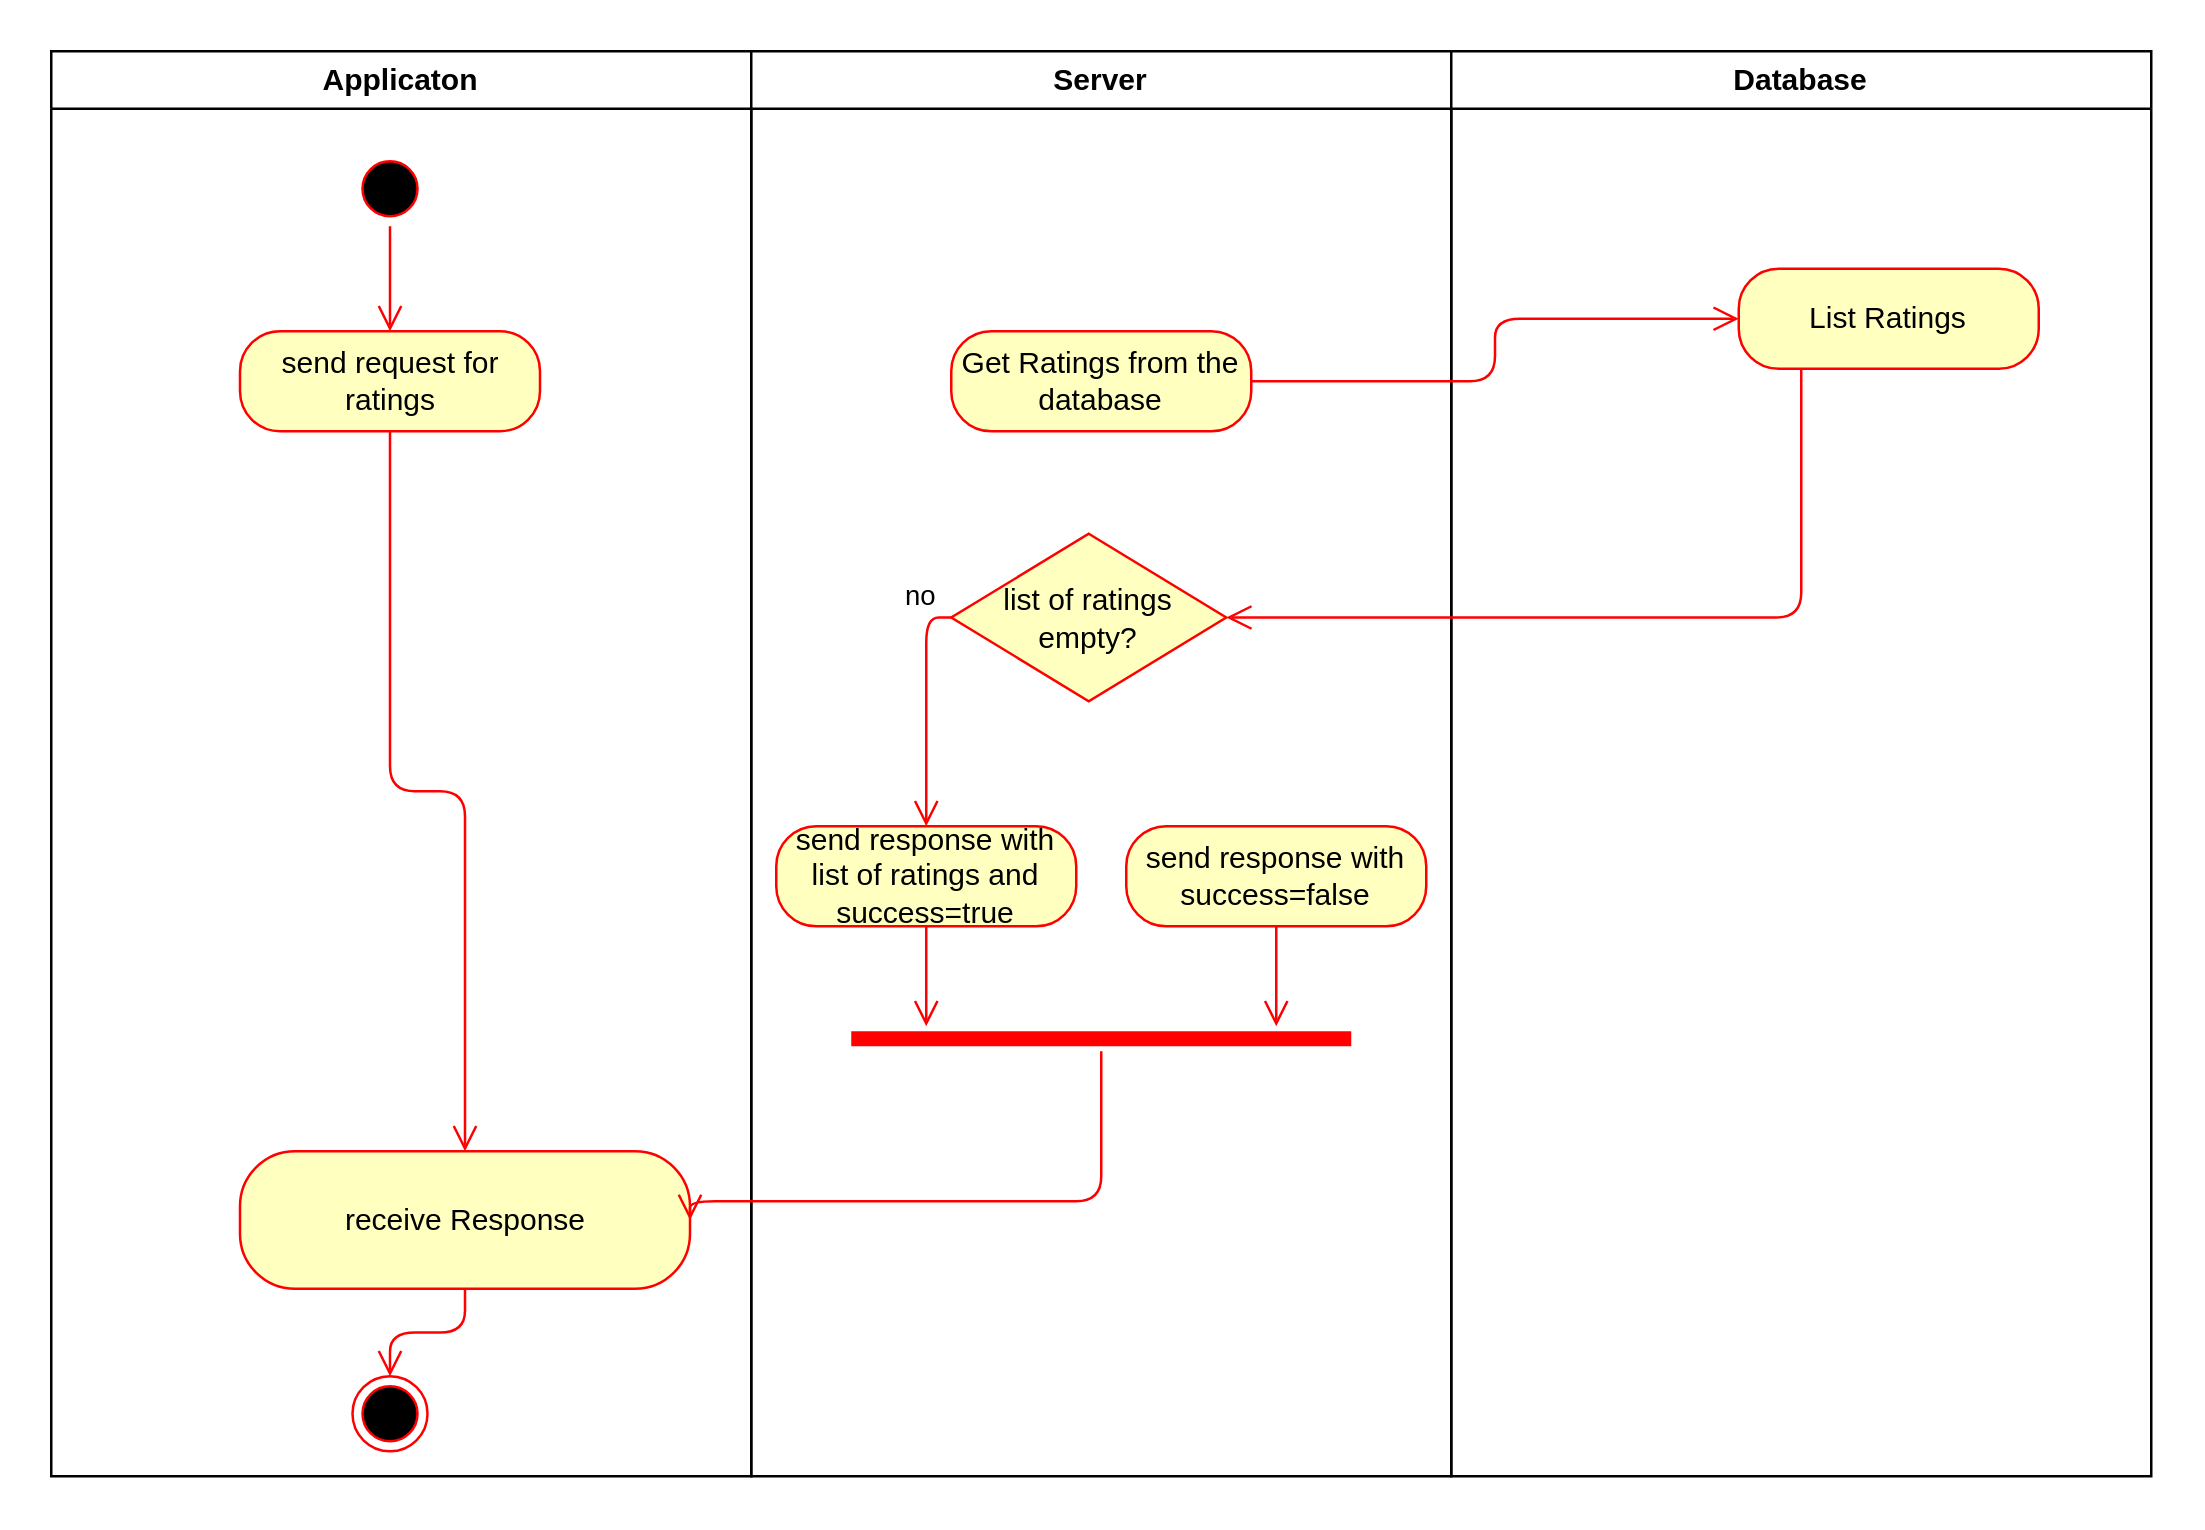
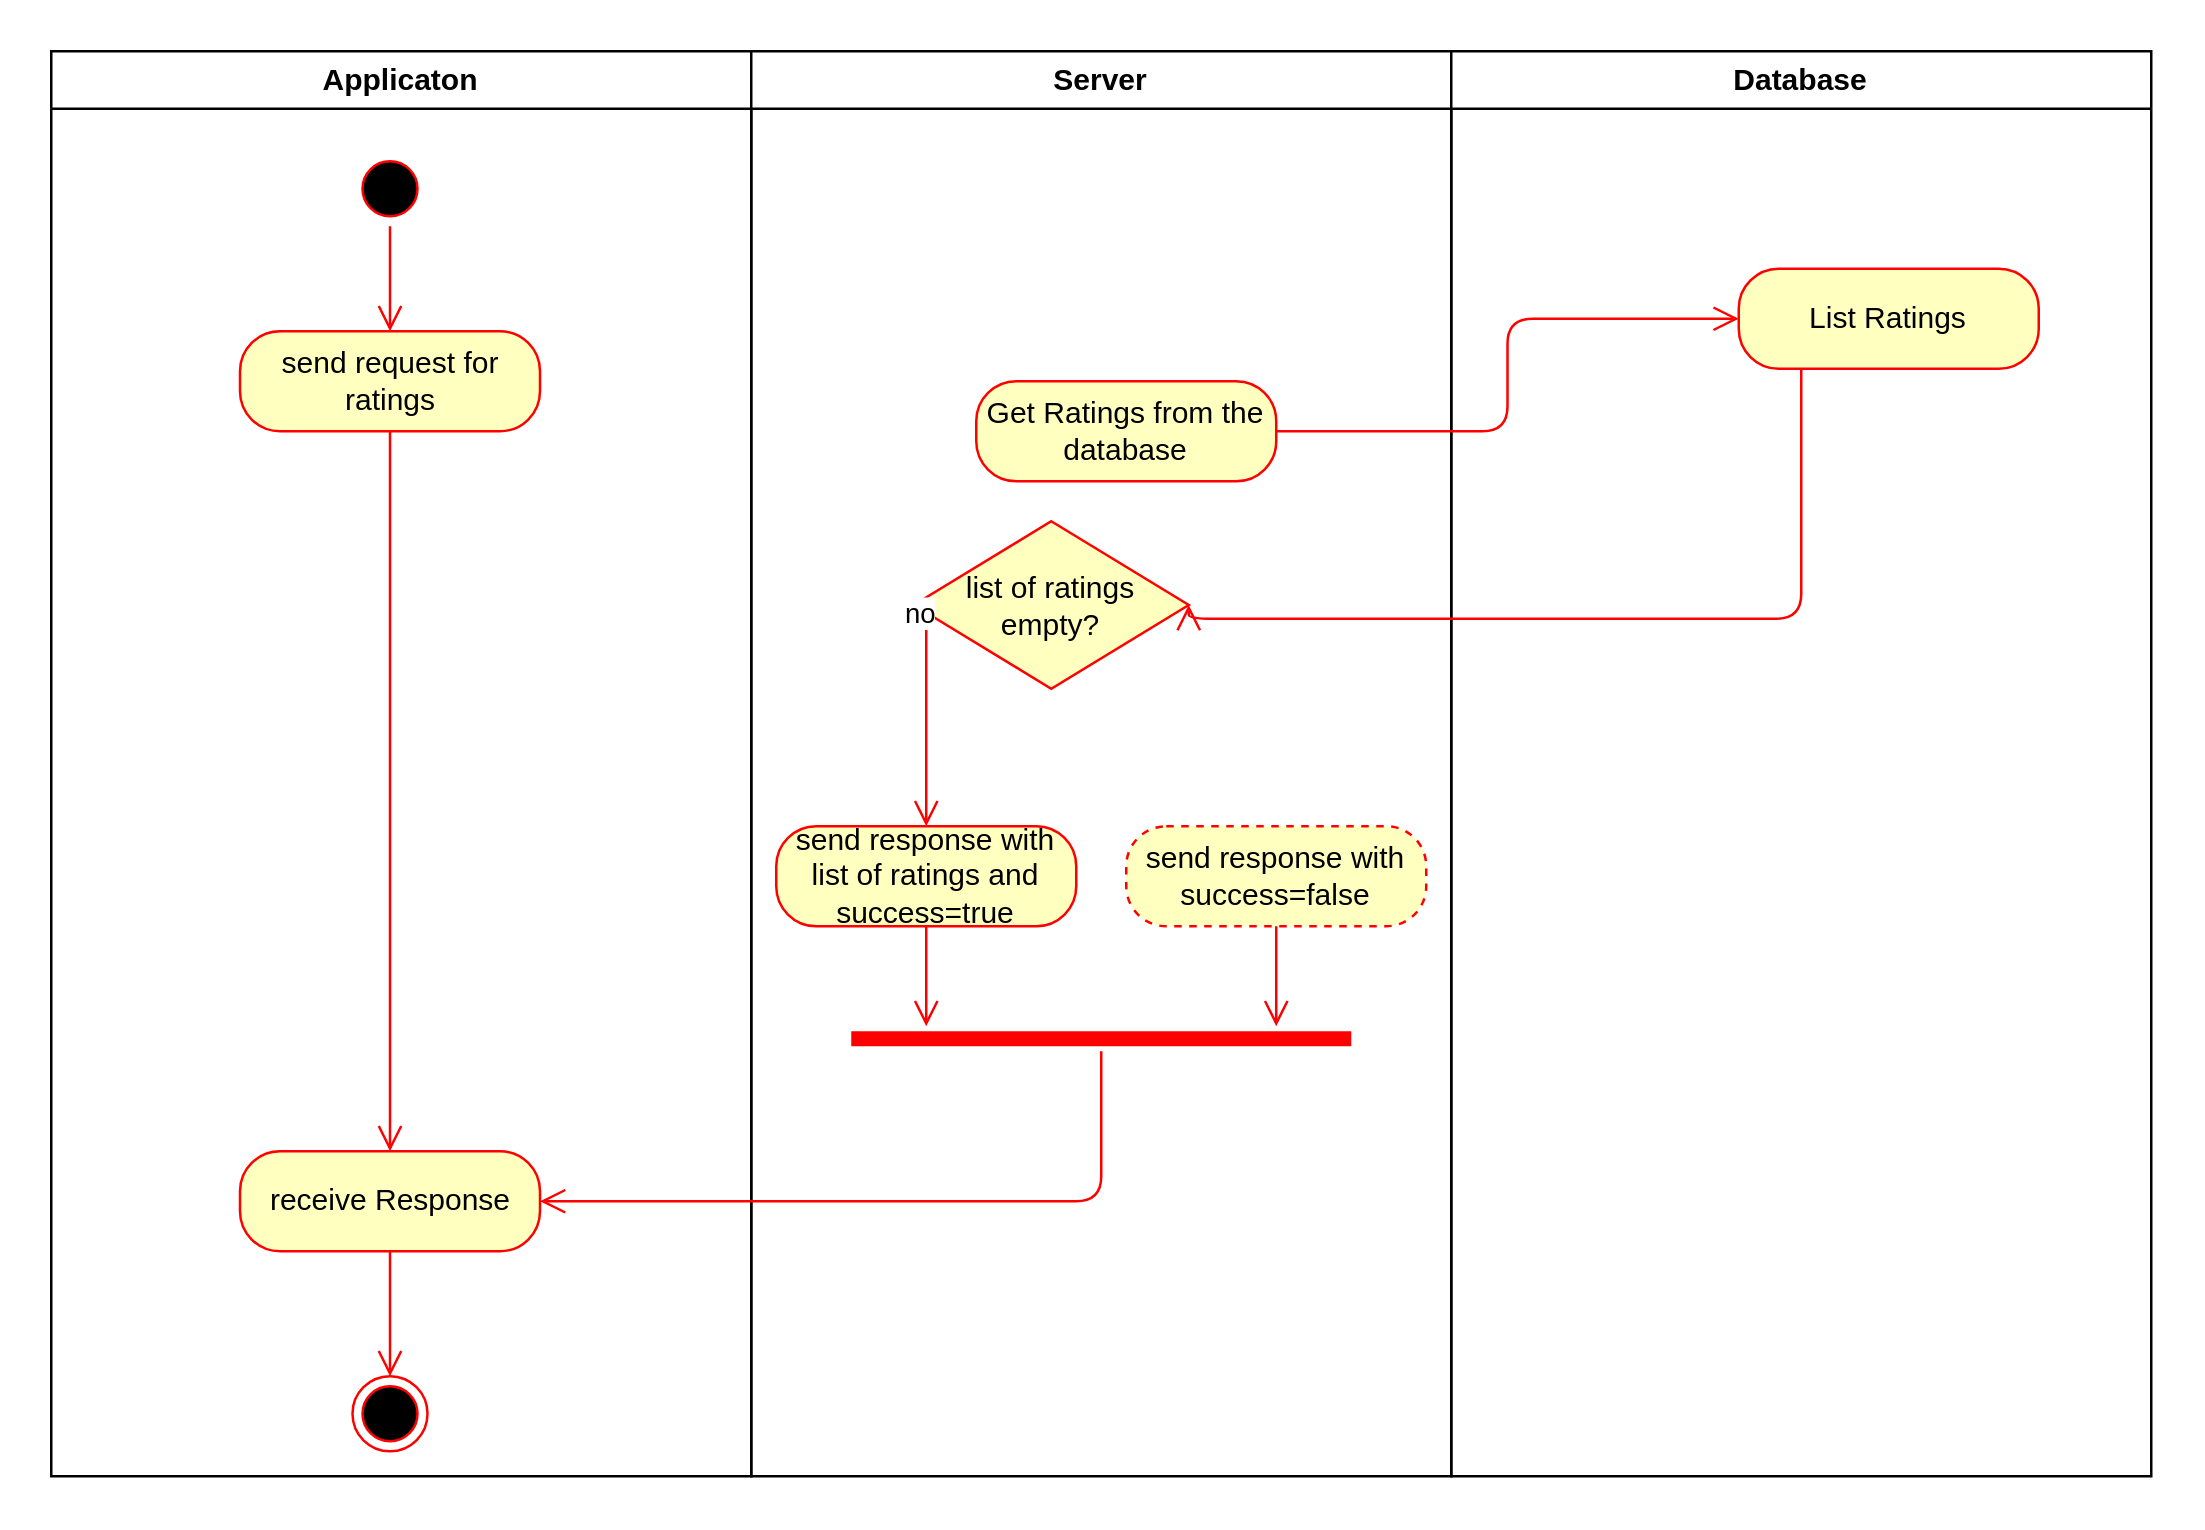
(1101, 381) -> (1126, 431)
(1089, 618) -> (1051, 605)
(1276, 876) -> (1276, 876)
(465, 1220) -> (390, 1201)
